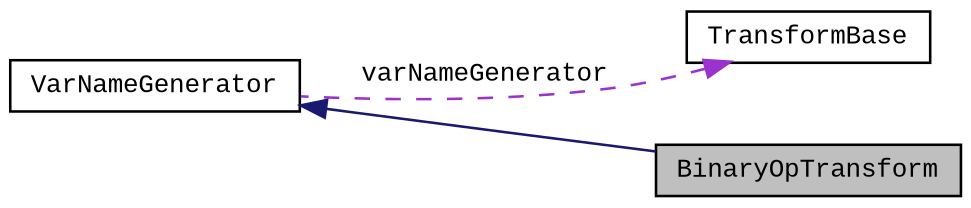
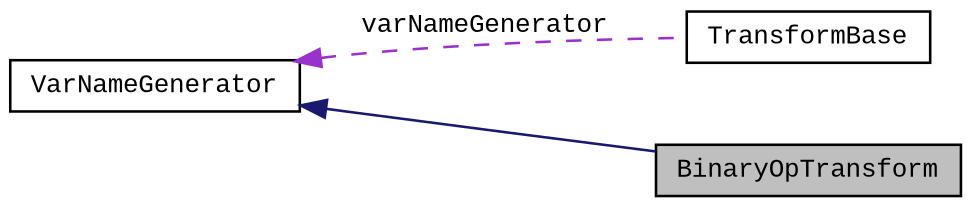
(504, 97) -> (503, 44)
